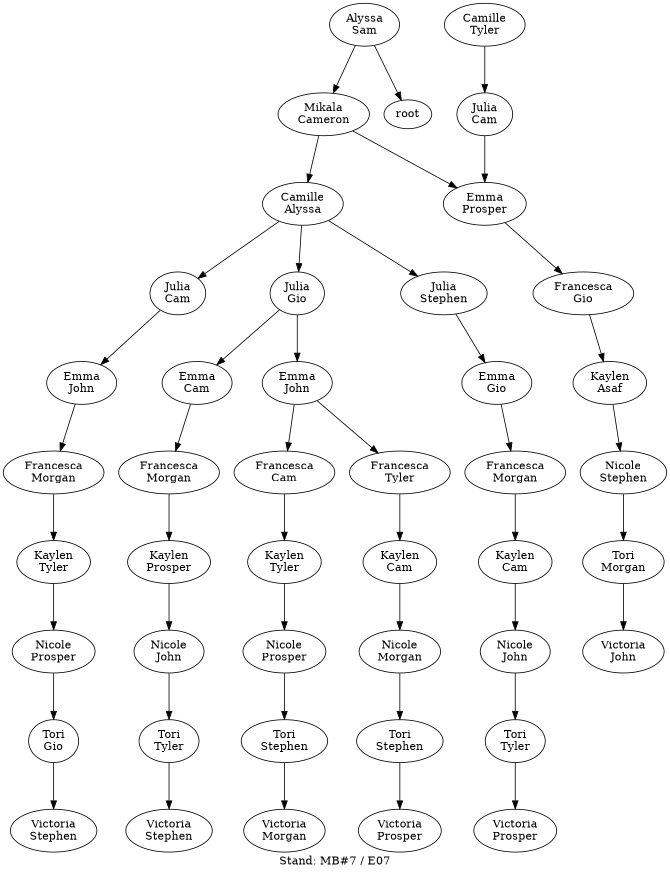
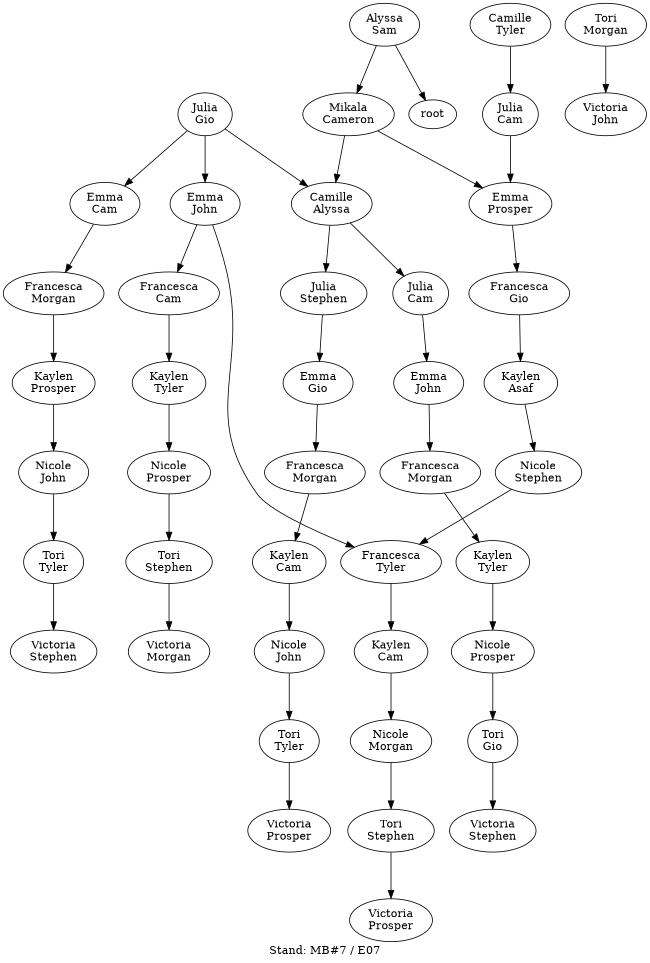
(300, 244) -> (263, 155)
(623, 513) -> (469, 515)
